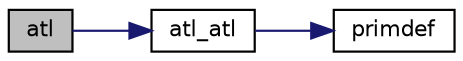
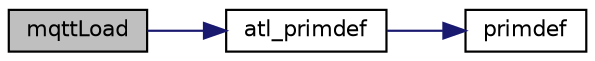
(41, 31) -> (78, 31)
(203, 31) -> (306, 31)
